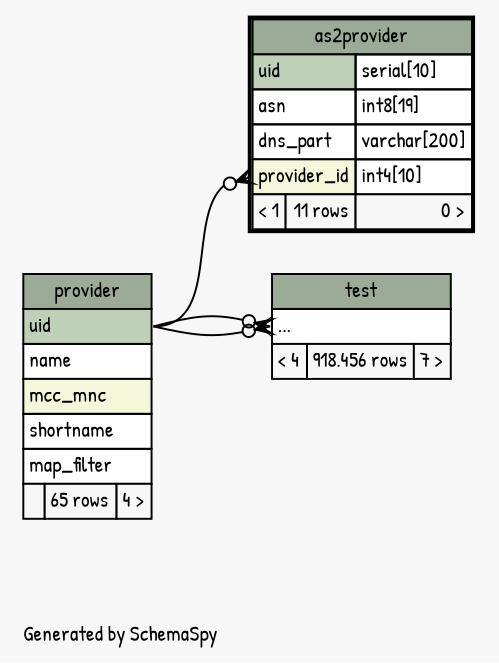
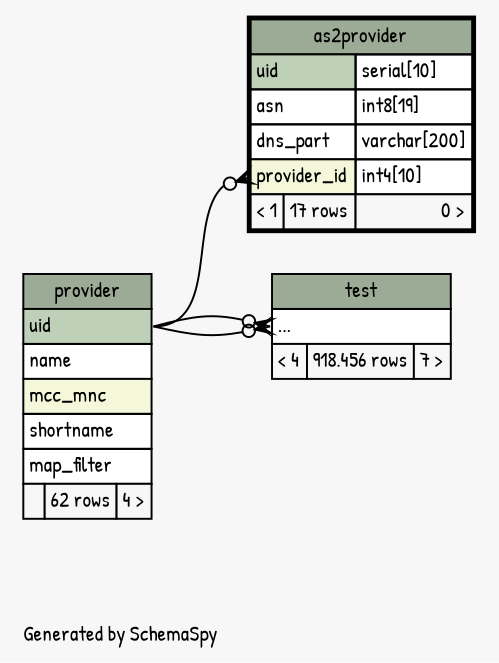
(322, 211) -> (320, 211)
(81, 500) -> (81, 500)
